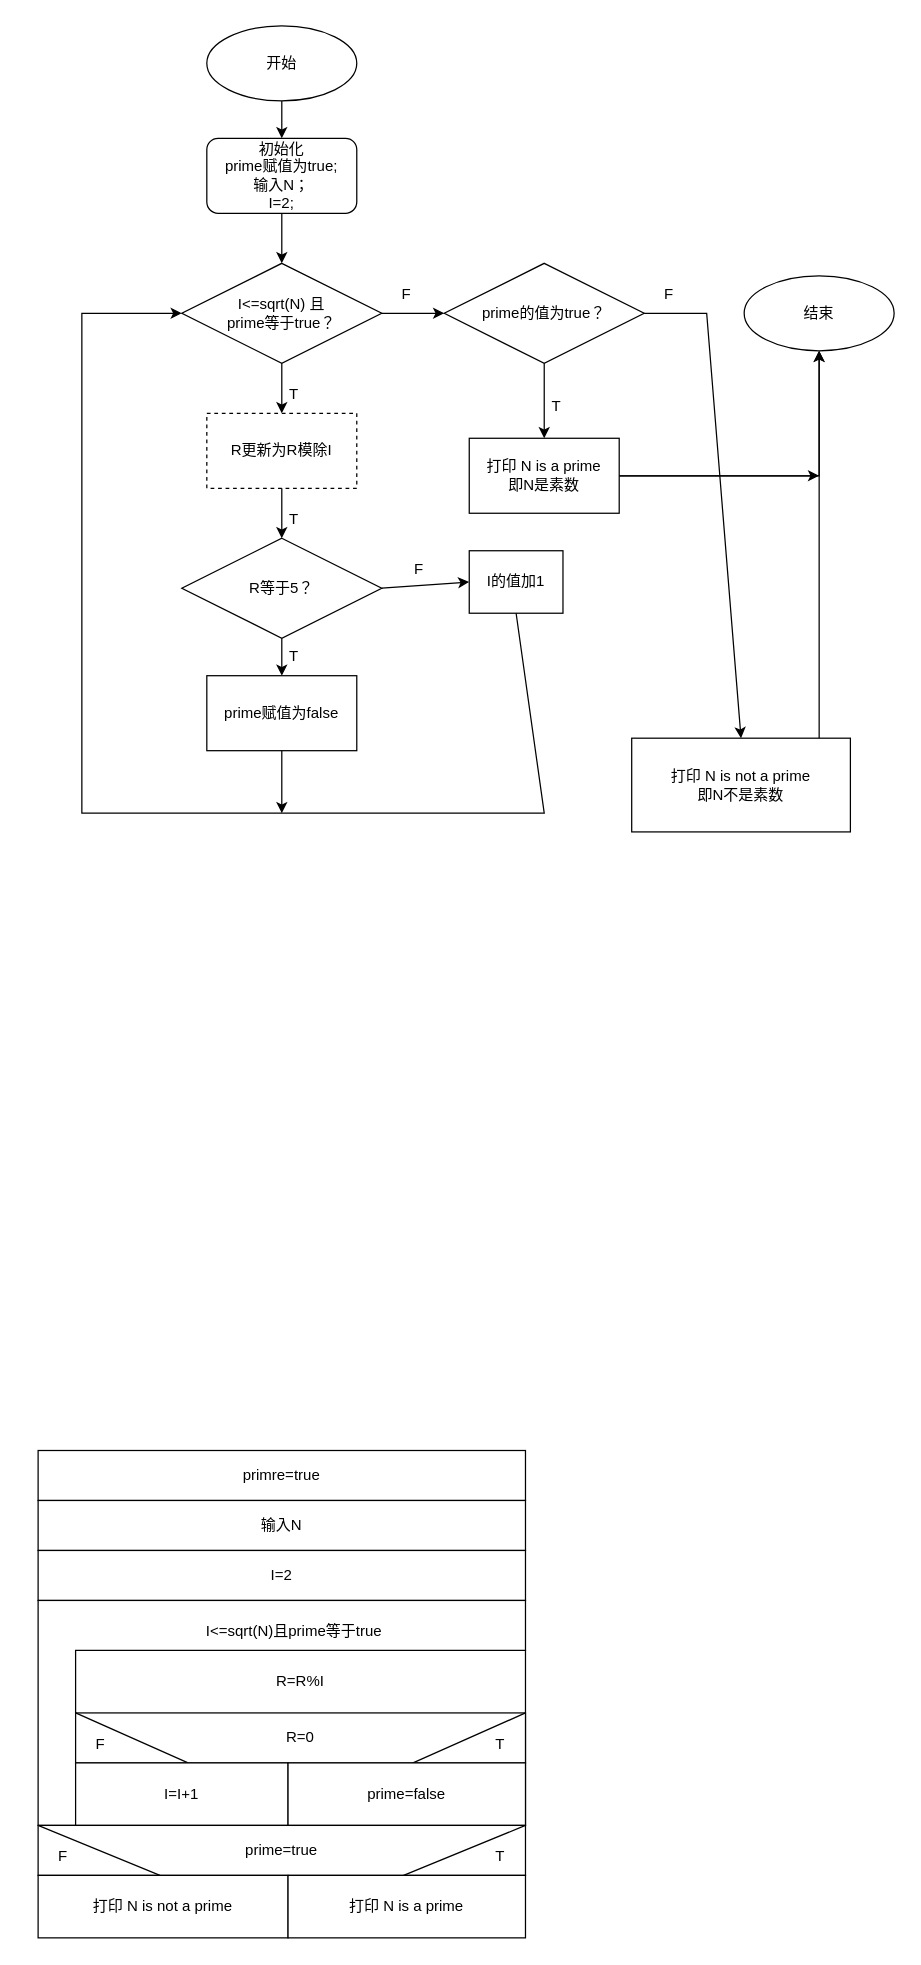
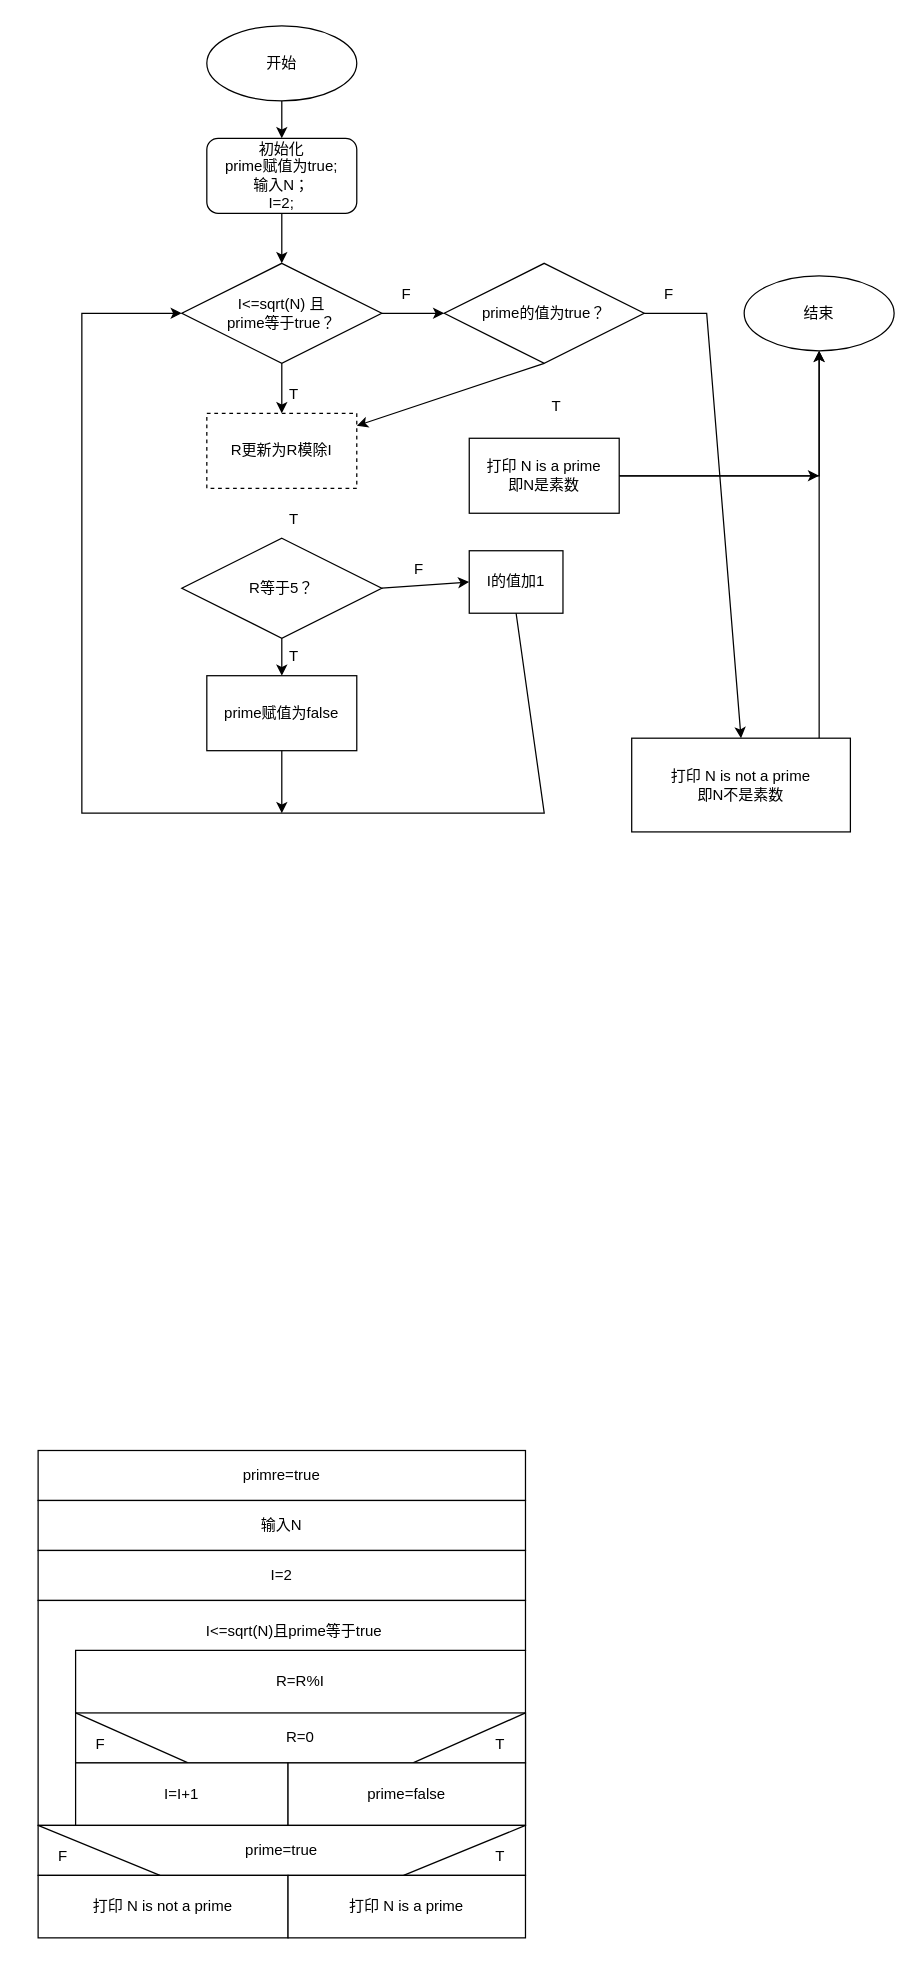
(544, 396) -> (455, 393)
(282, 509) -> none
